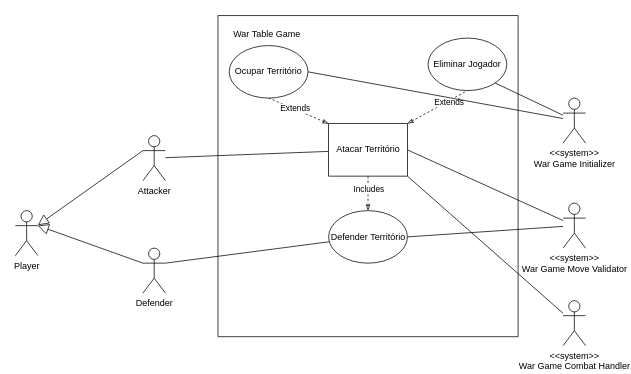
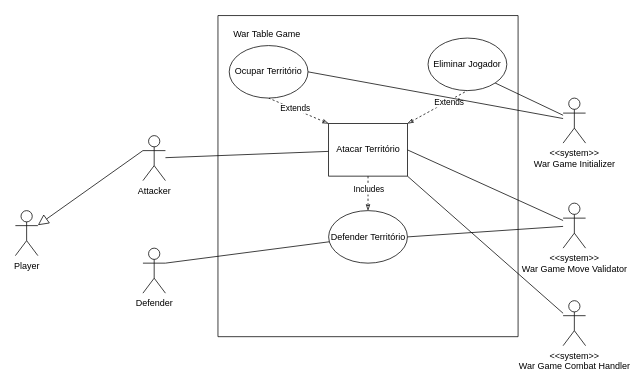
(94, 246) -> none
